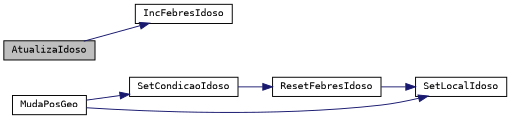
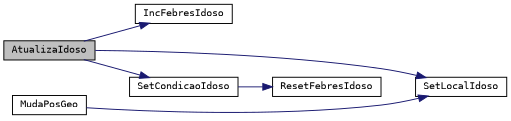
(393, 87) -> (257, 56)
(103, 98) -> (112, 67)
